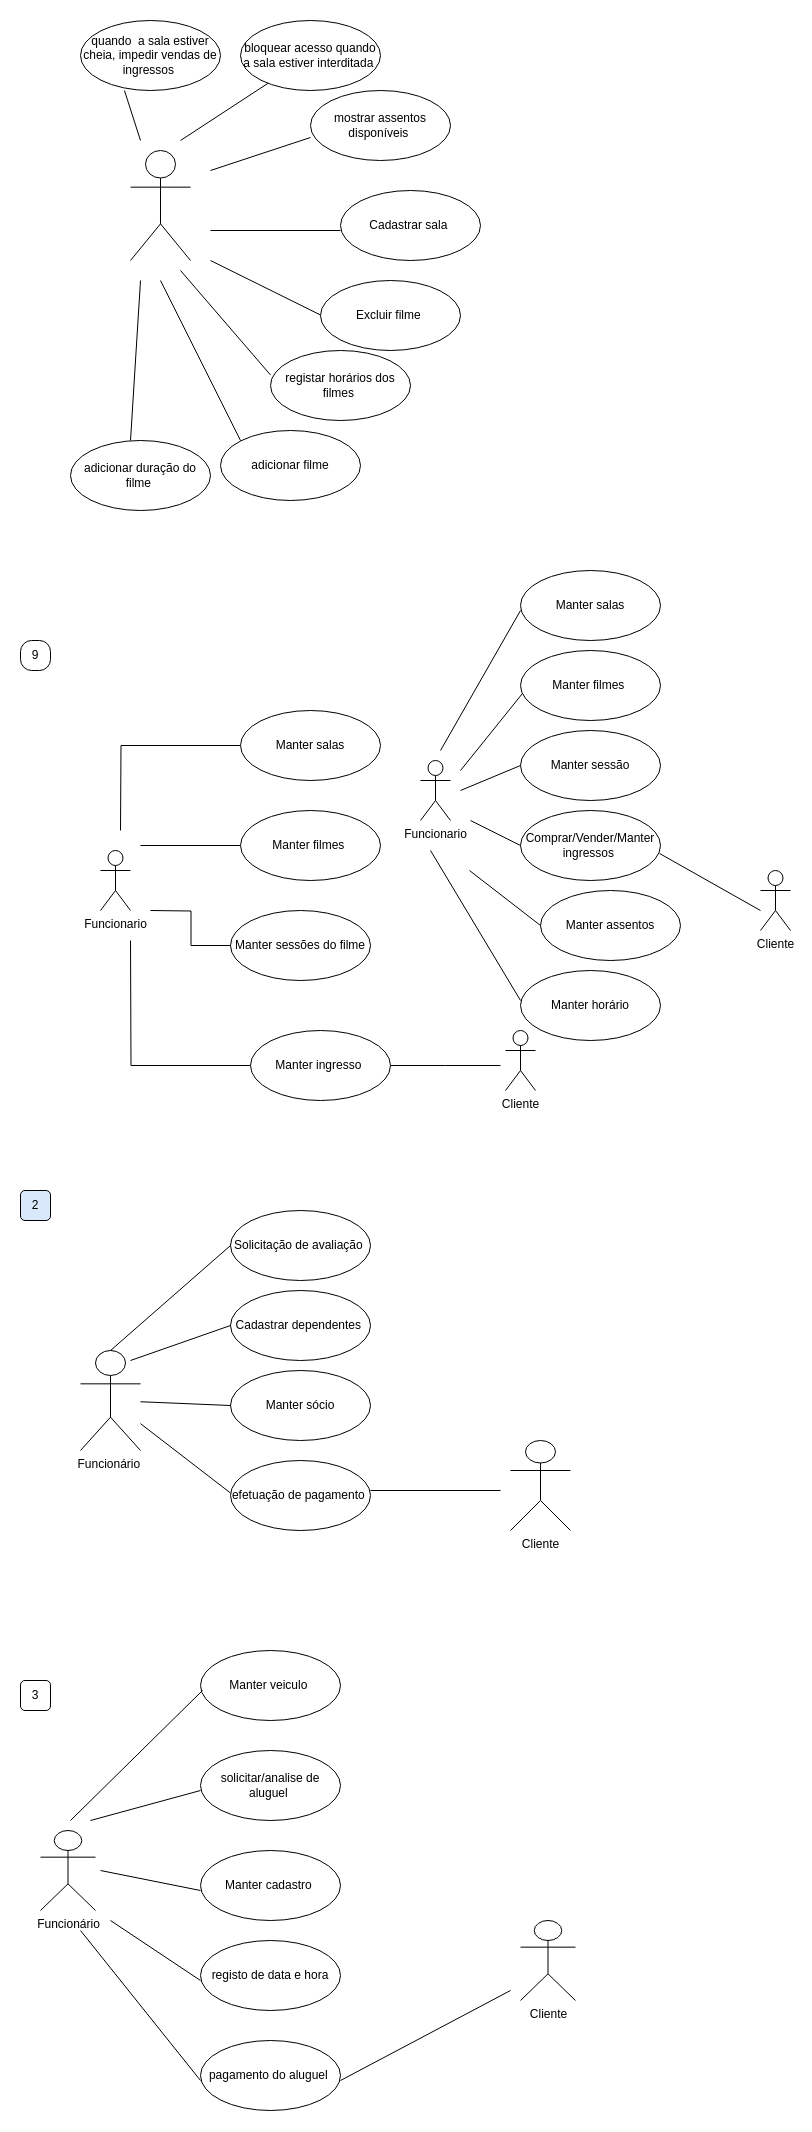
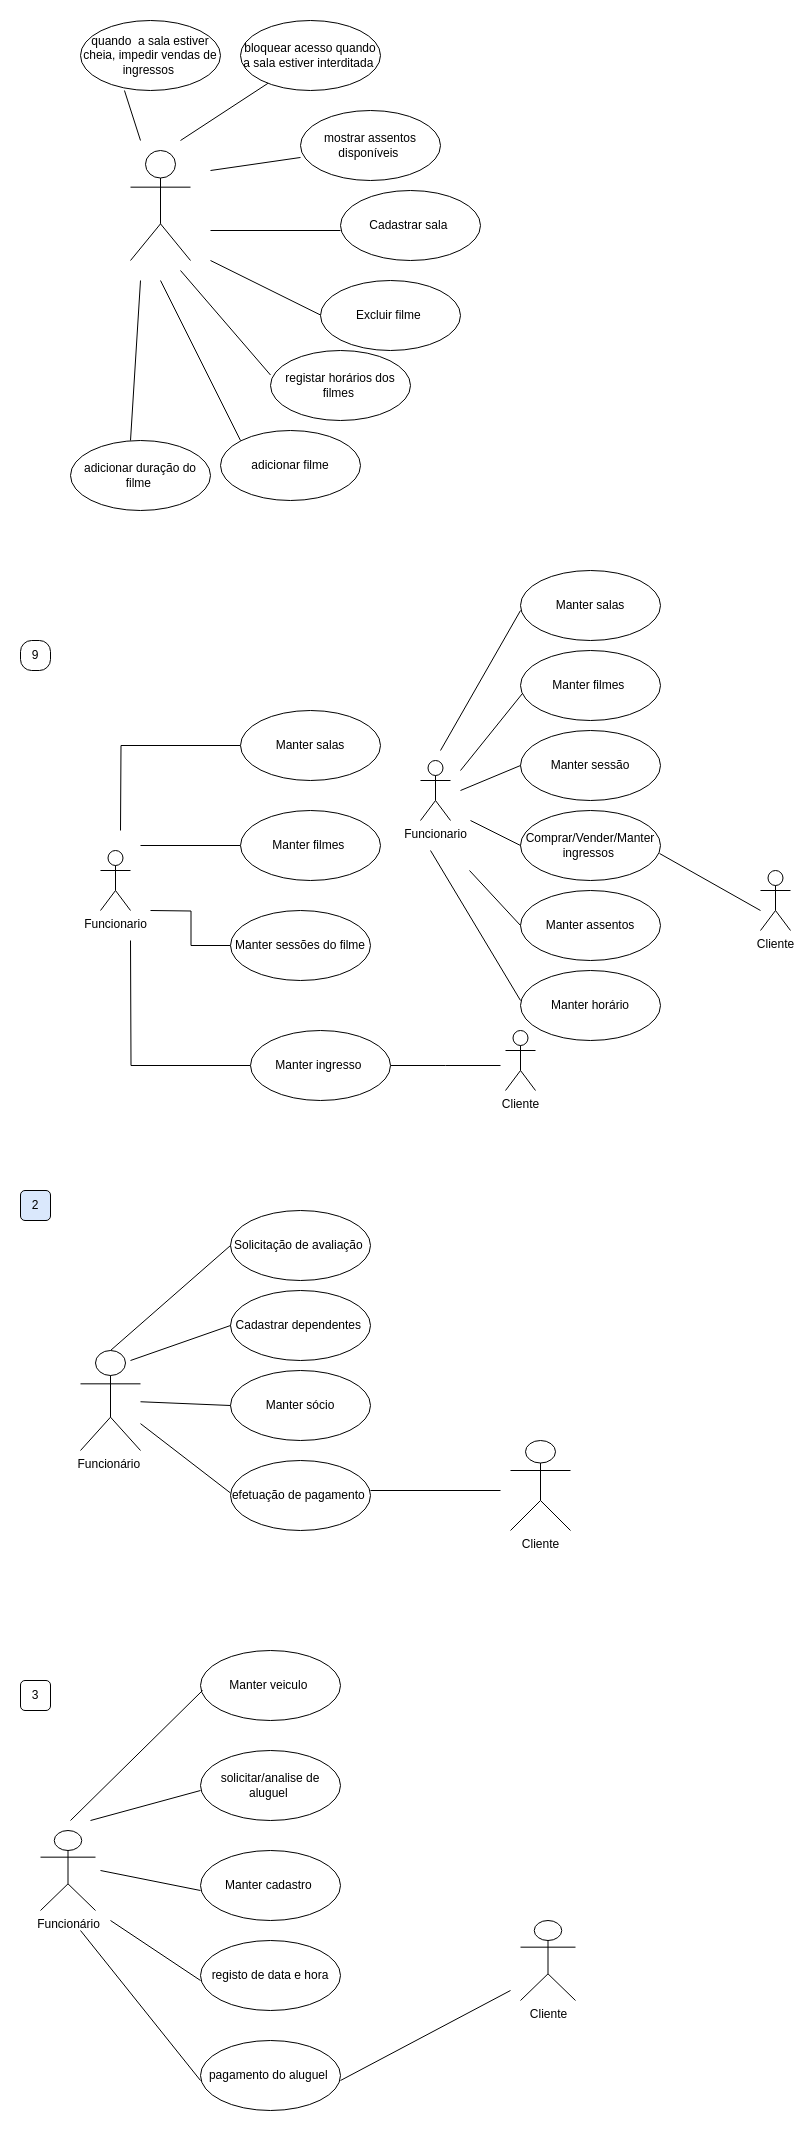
(381, 126) -> (371, 146)
(611, 926) -> (591, 926)
